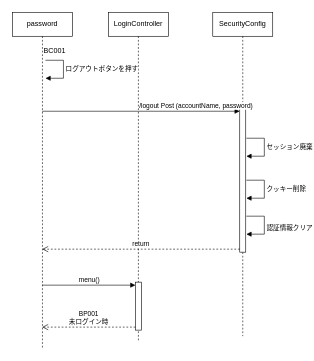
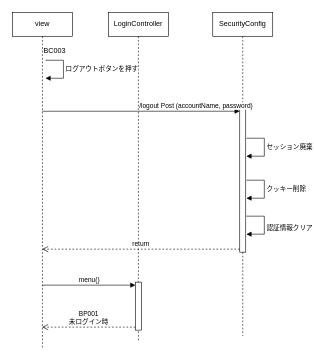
(42, 24) -> (42, 24)
(55, 51) -> (55, 51)
